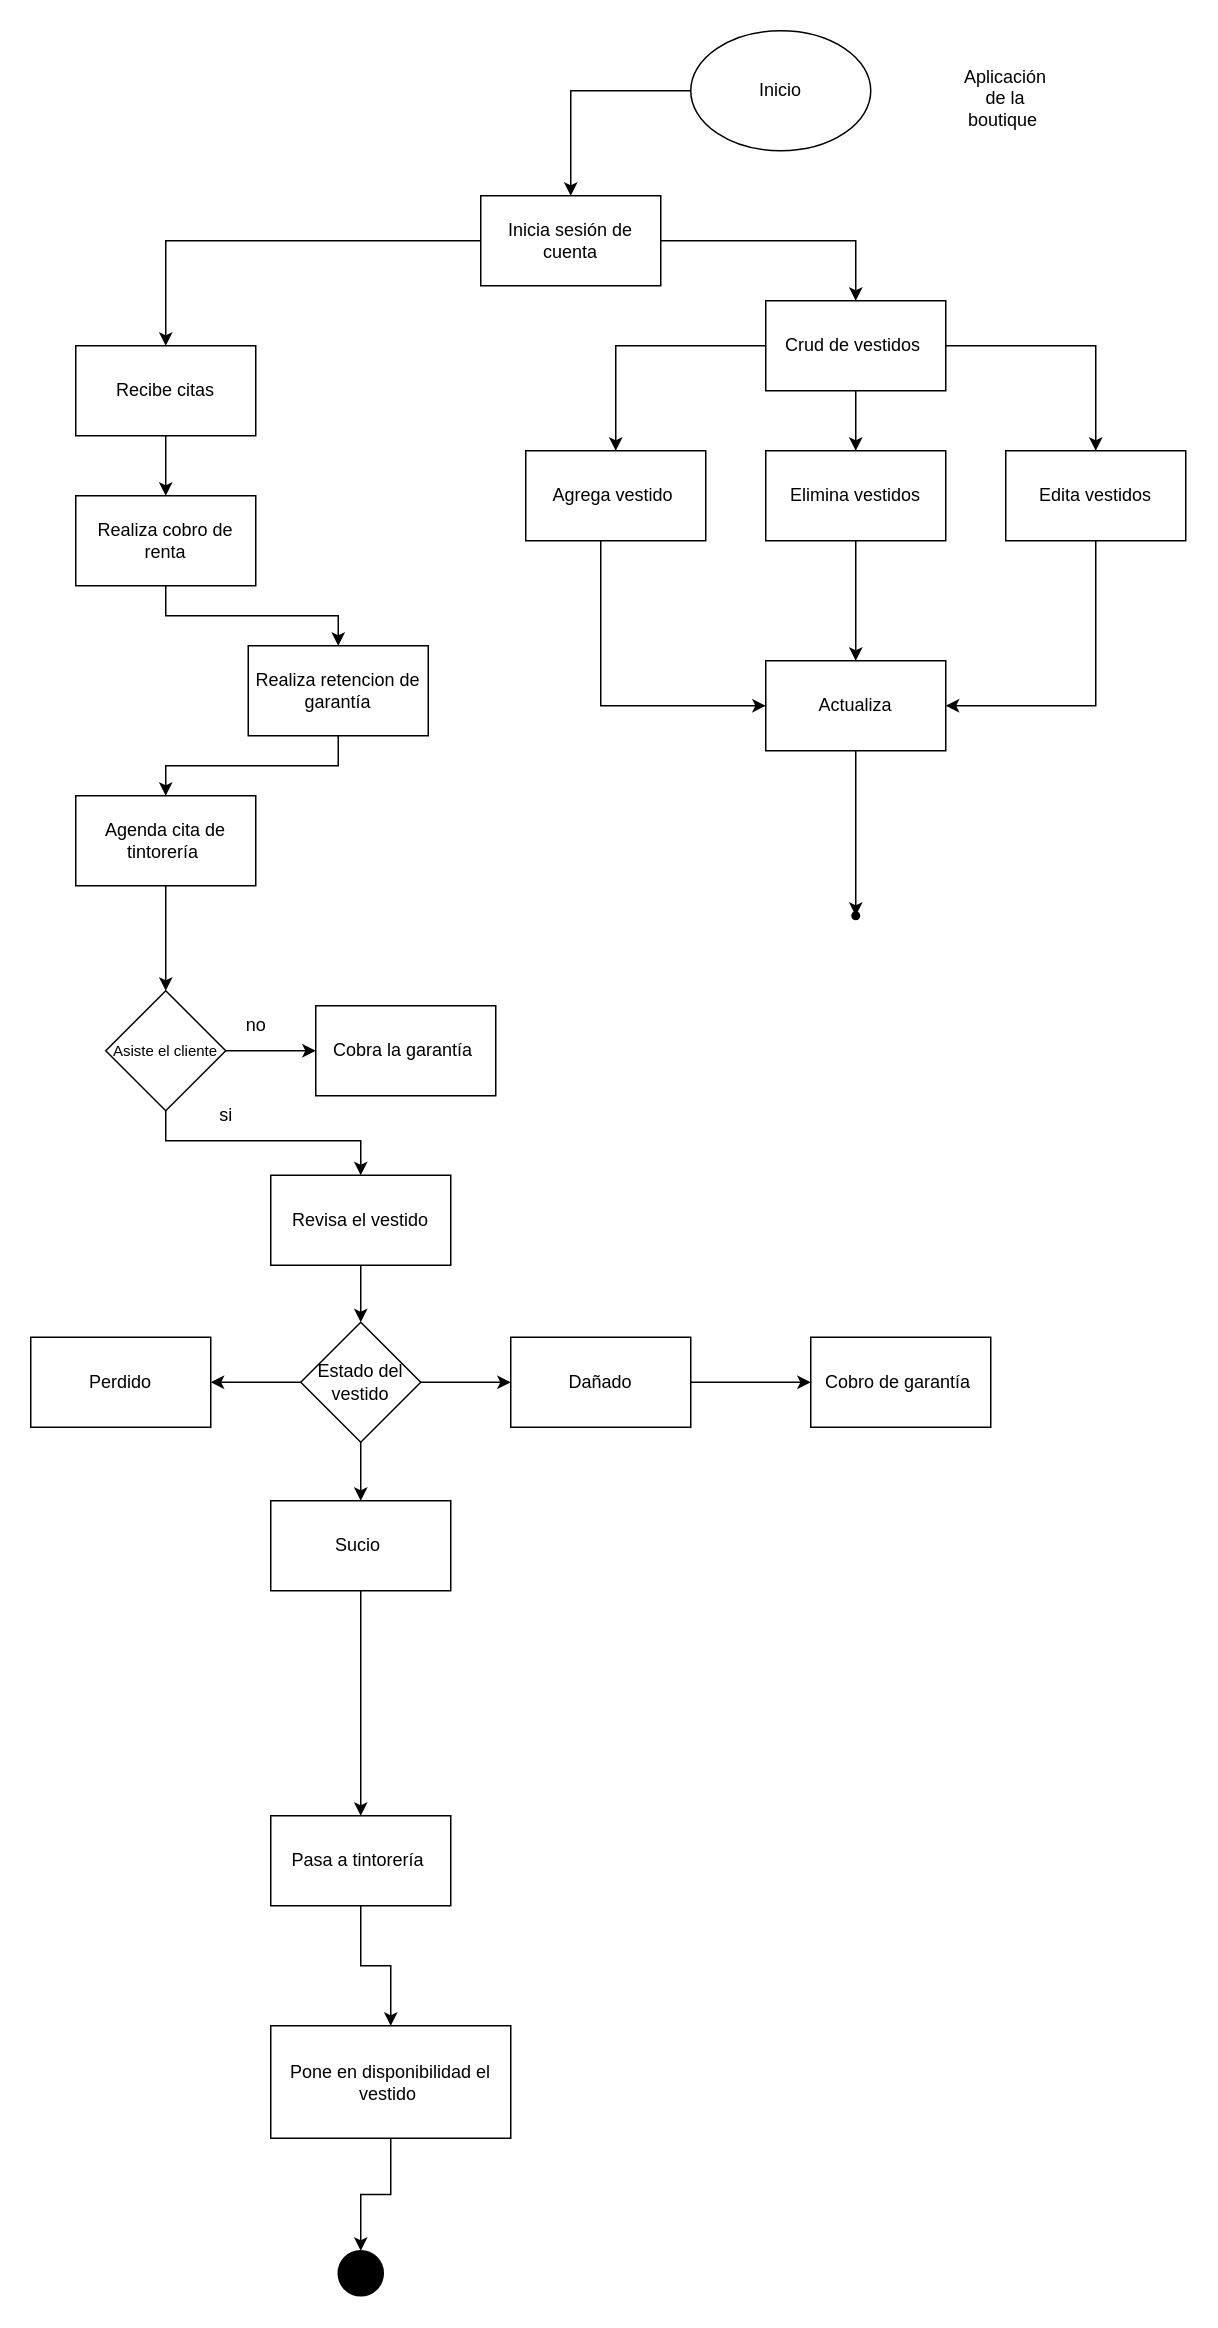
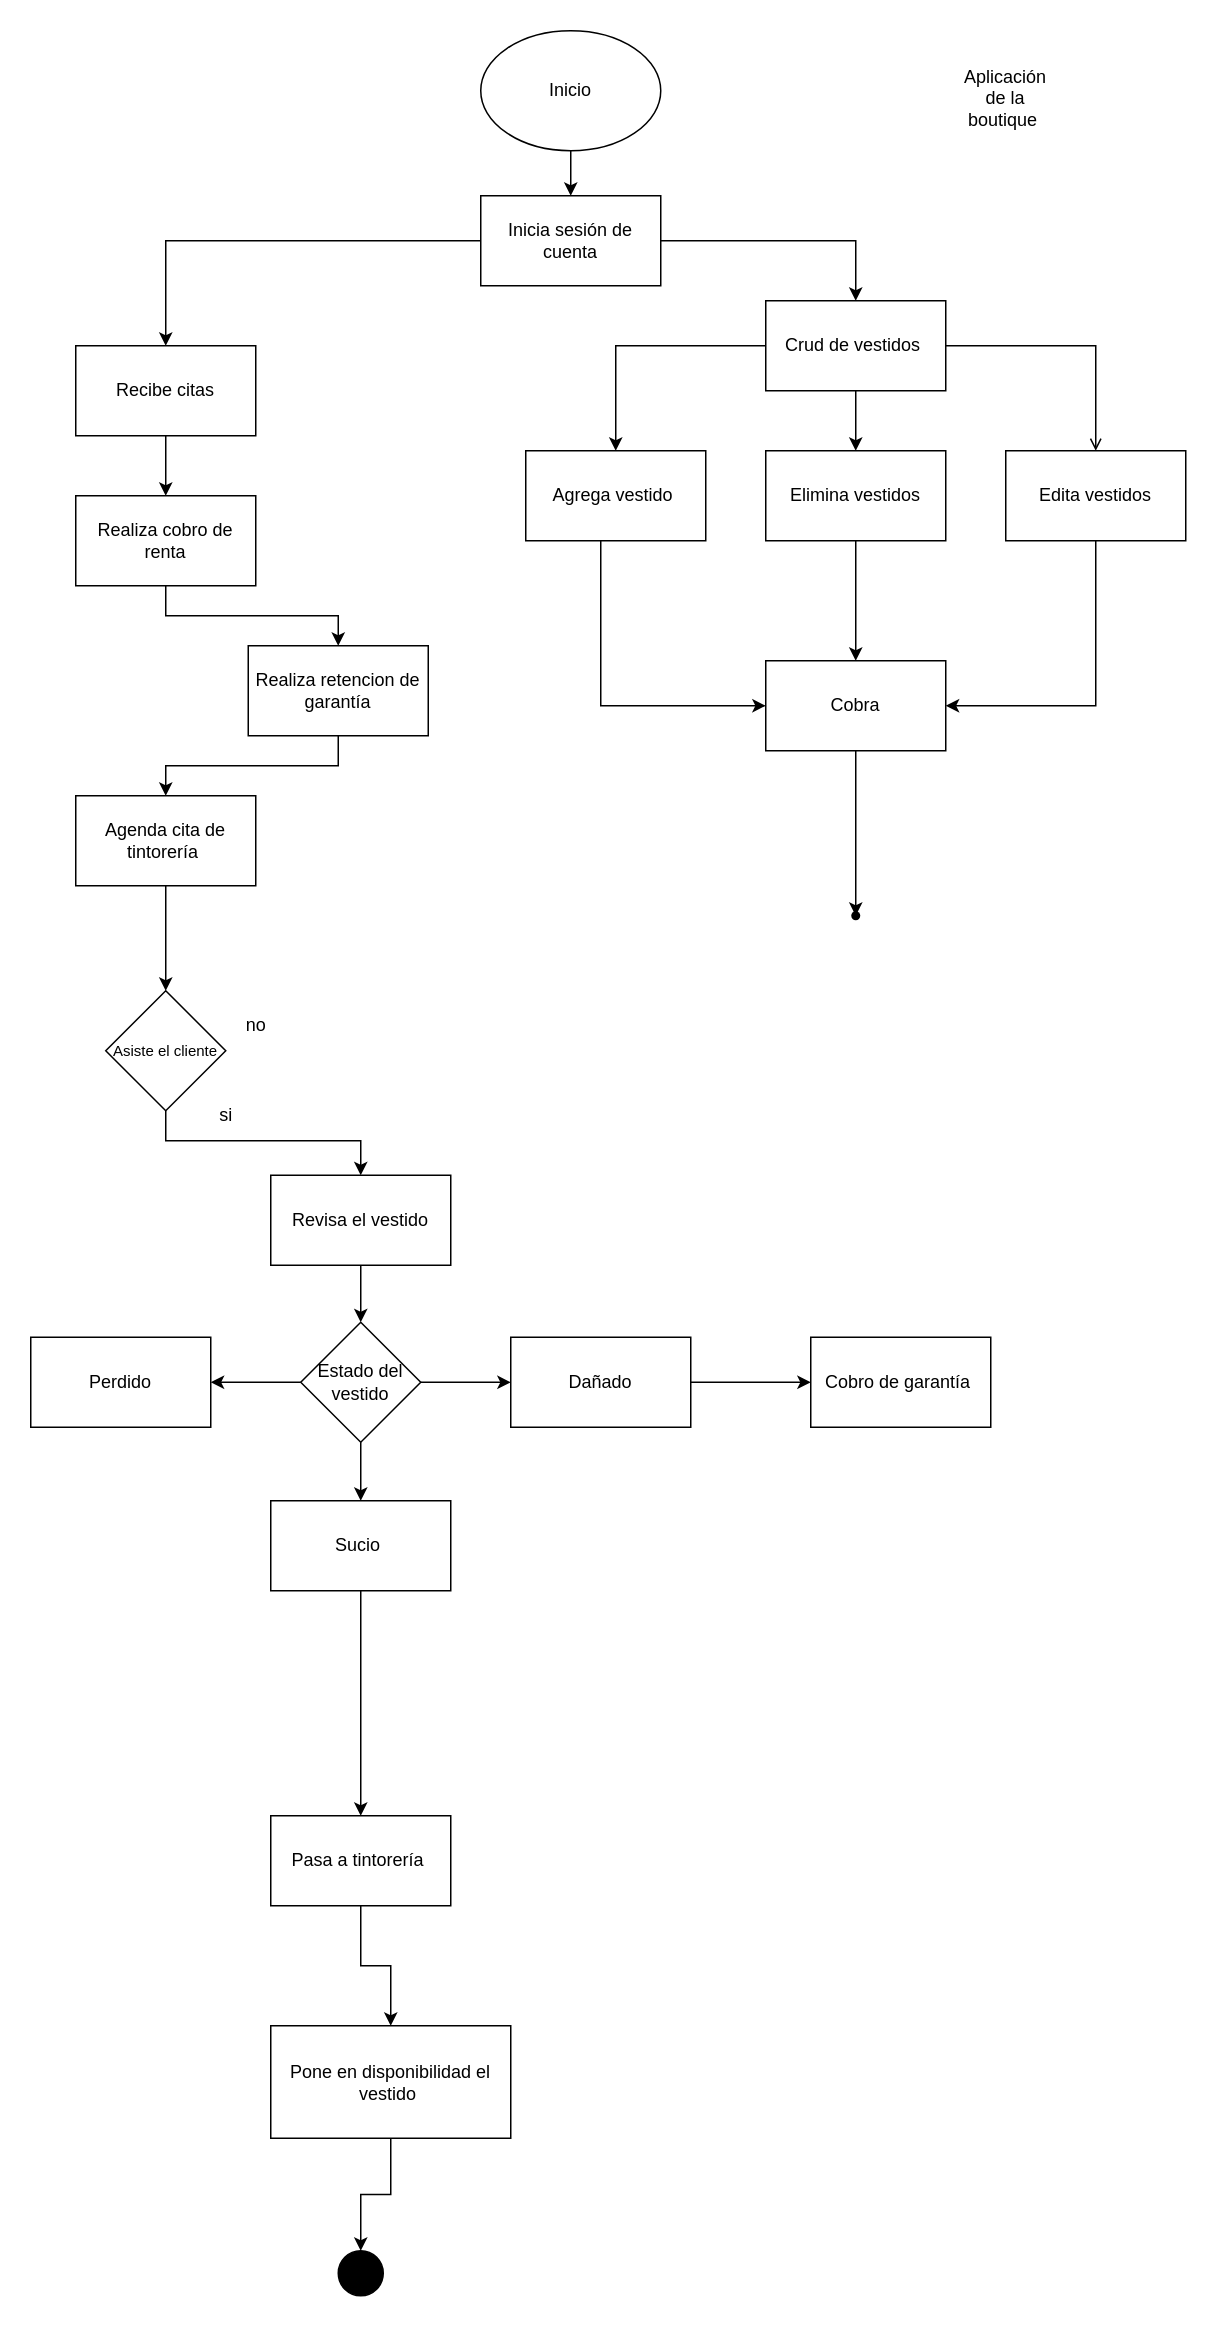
(781, 91) -> (571, 91)
(1096, 439) -> (1096, 441)
(856, 706) -> (856, 706)
(266, 1051) -> none
(406, 1051) -> none
